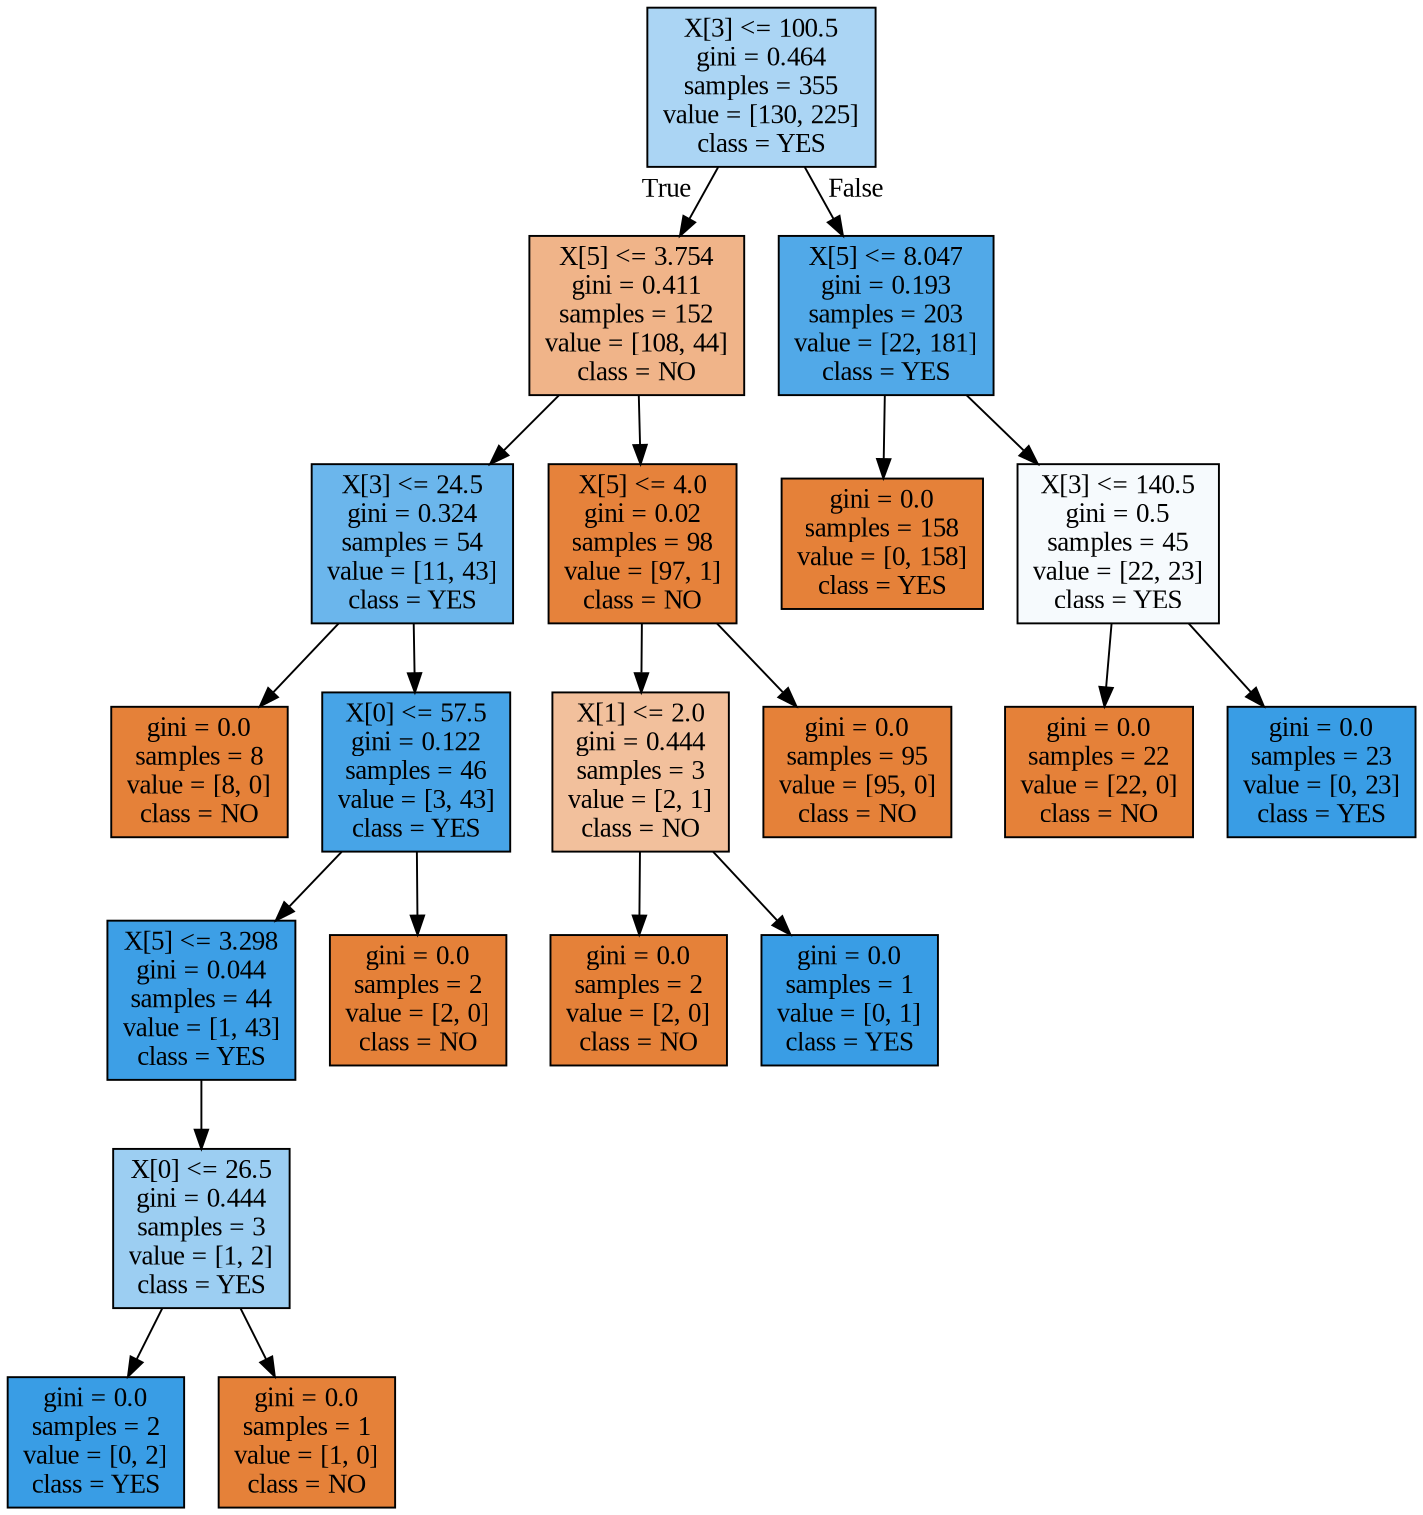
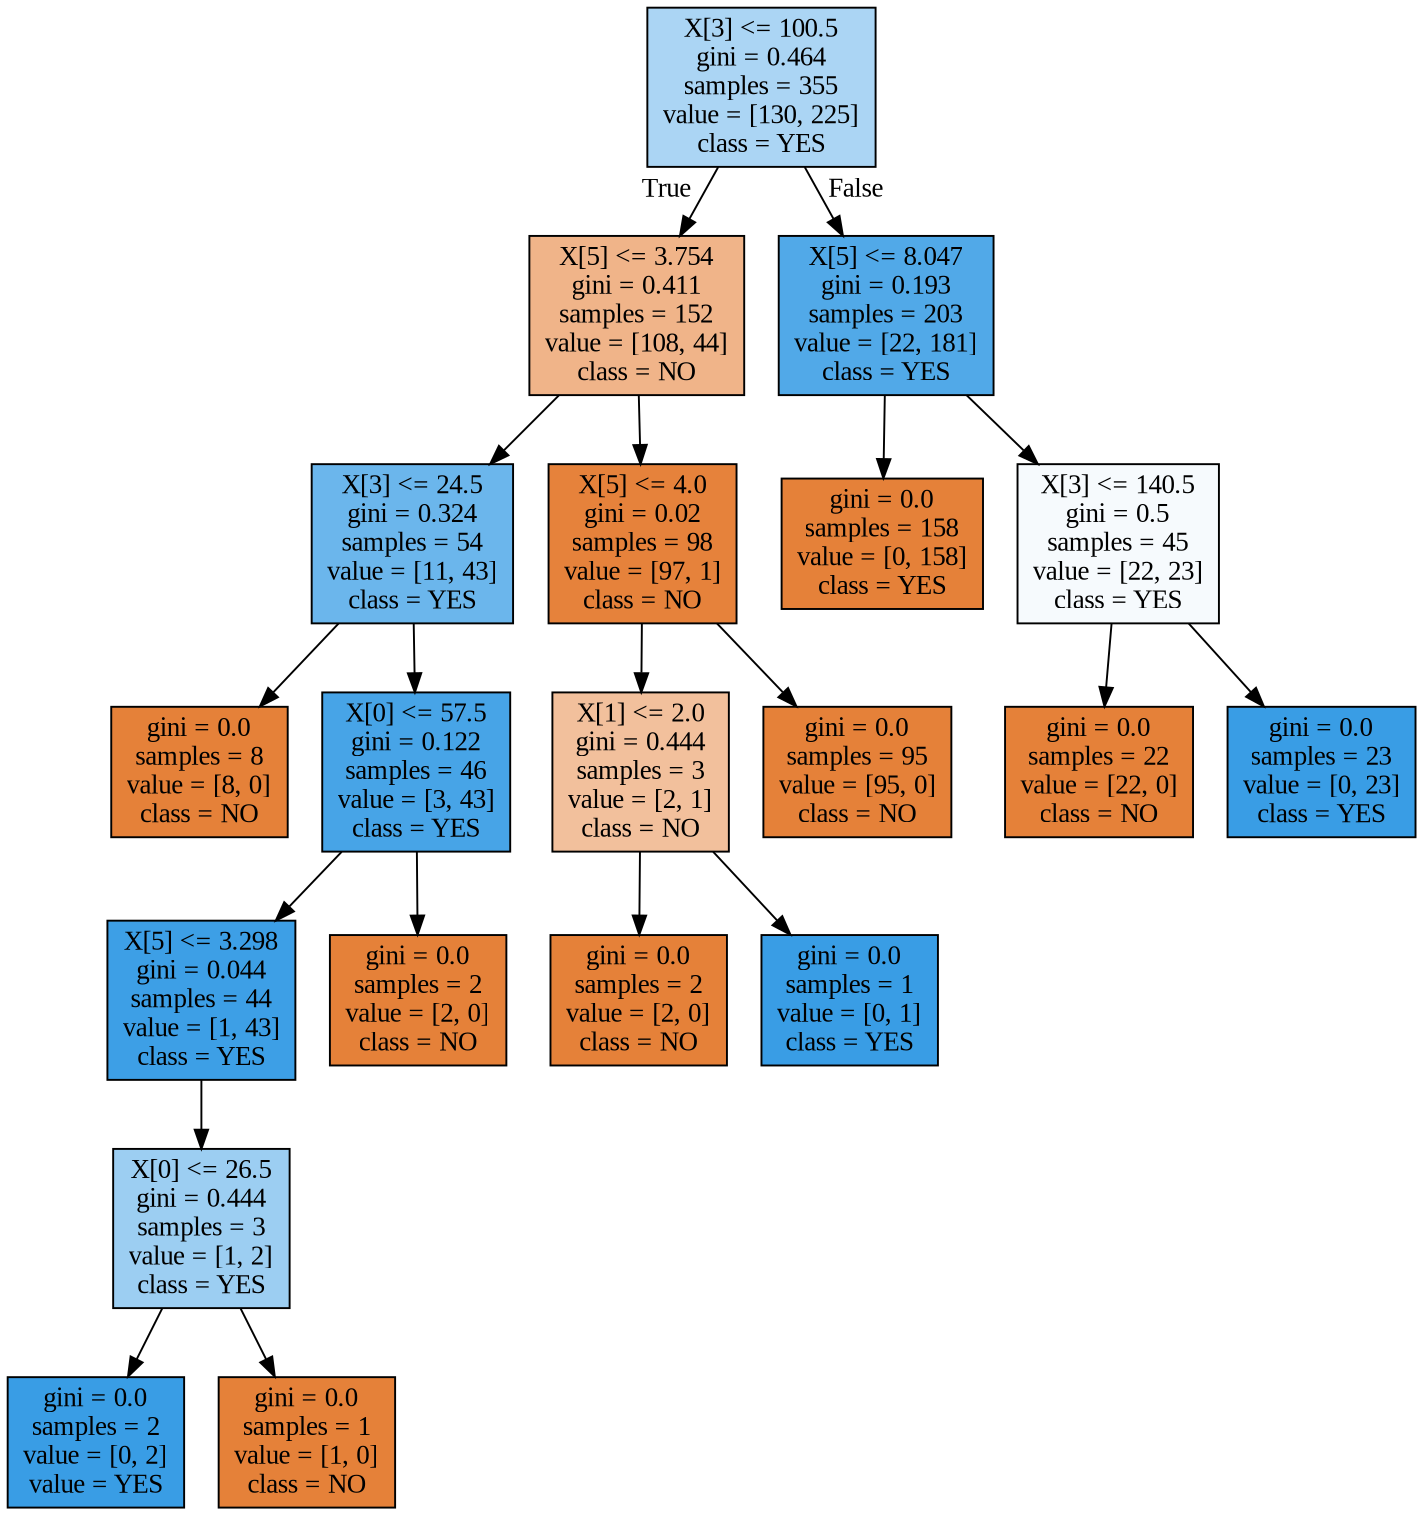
(96, 1442) -> (96, 1442)
